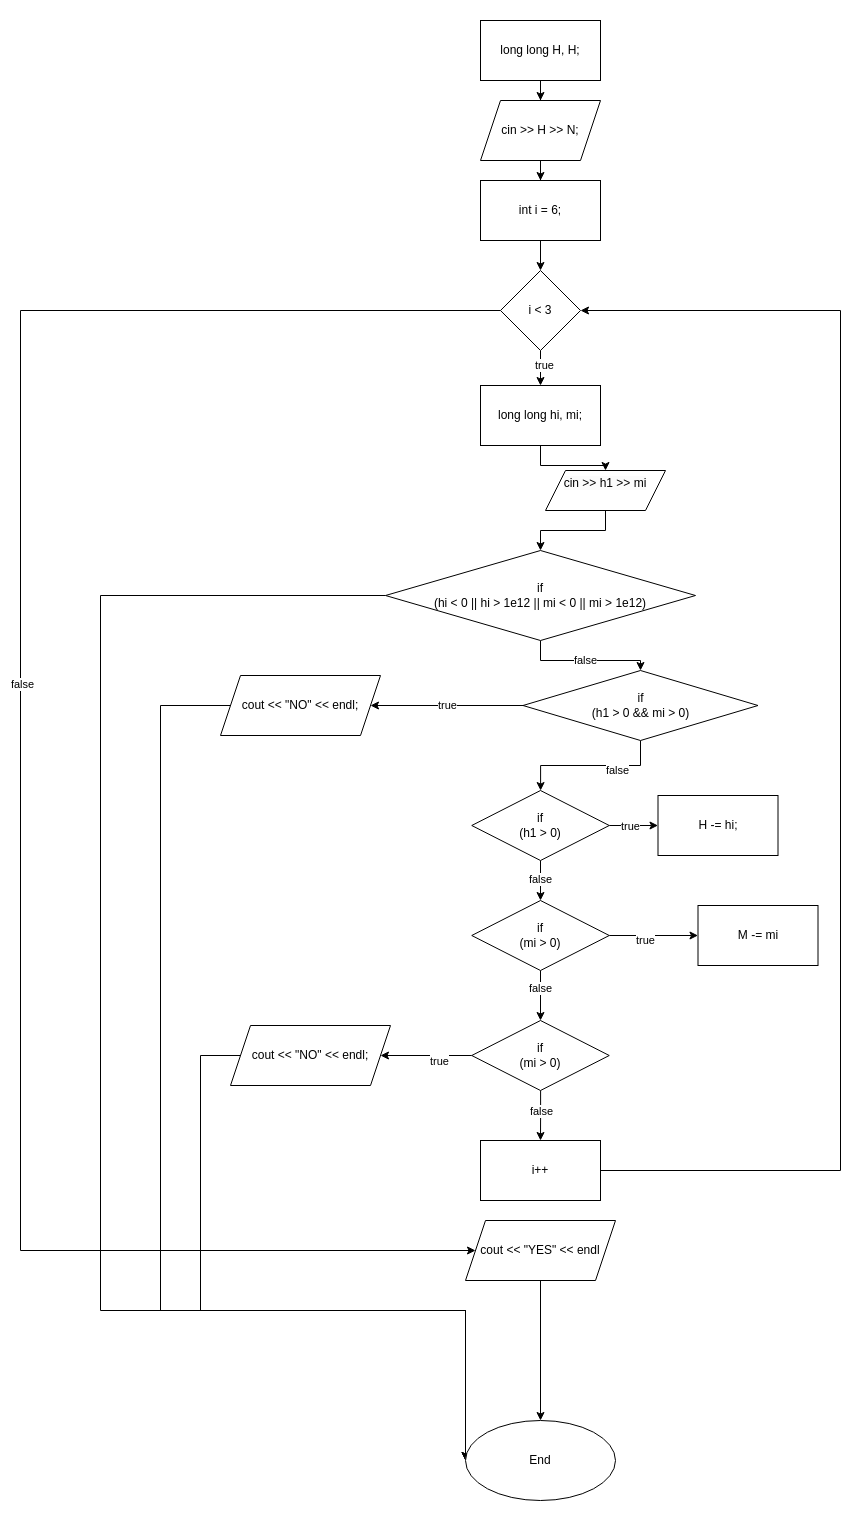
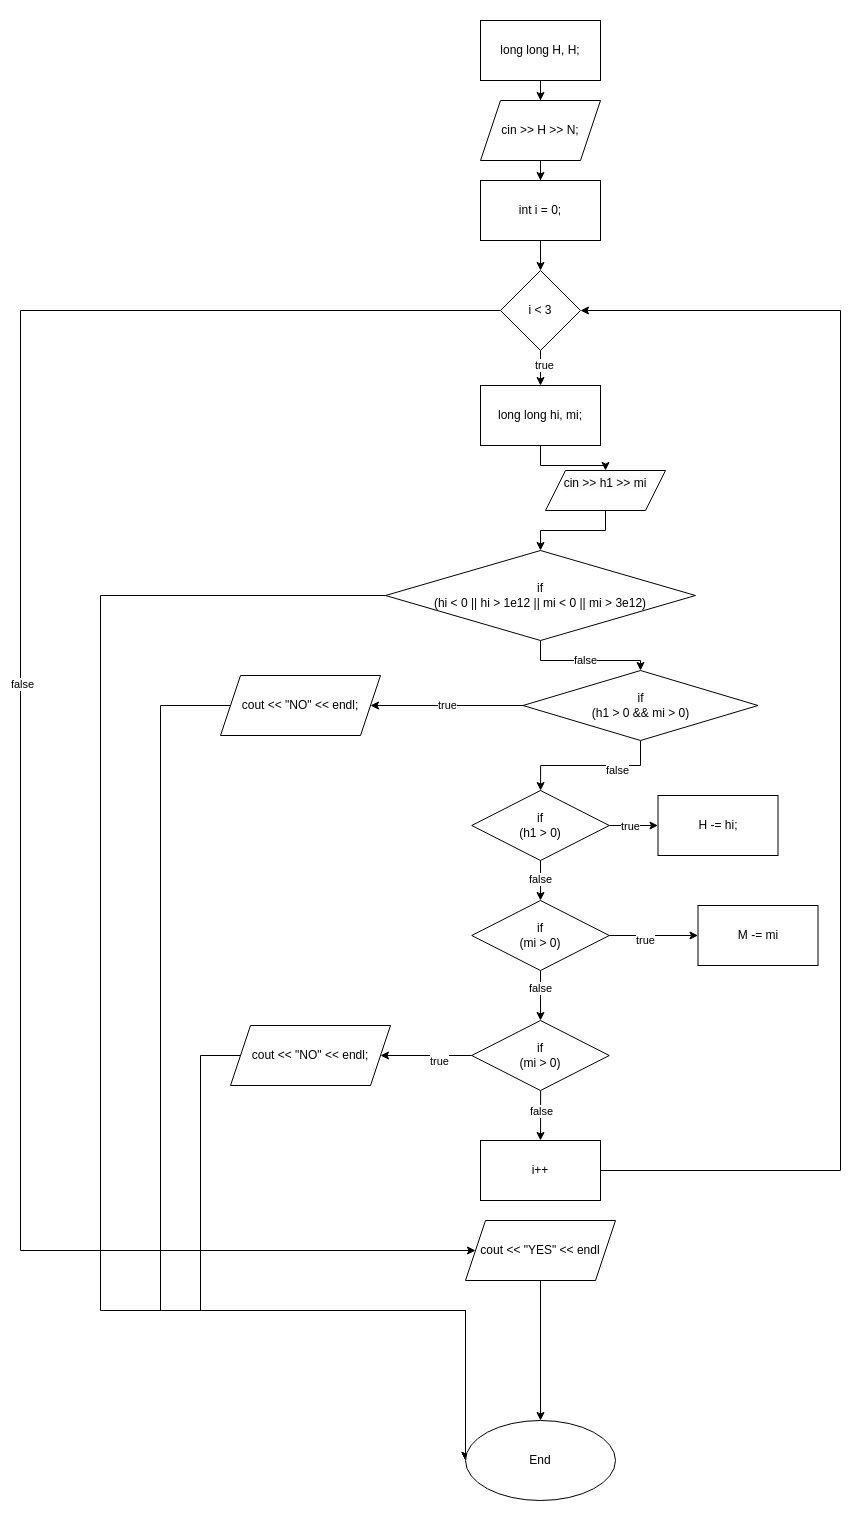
(541, 211) -> (541, 211)
(541, 596) -> (541, 596)
